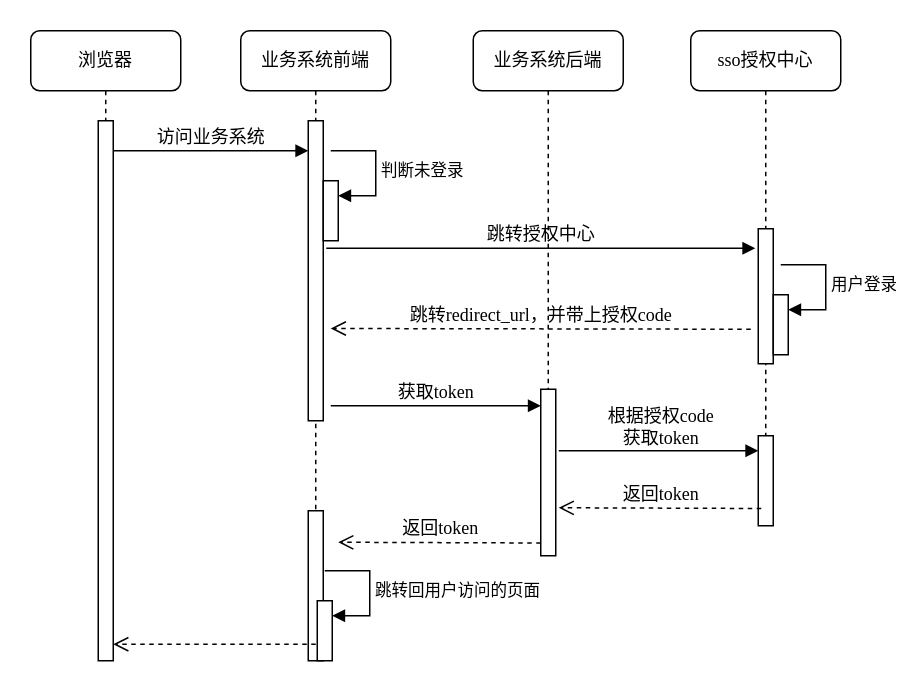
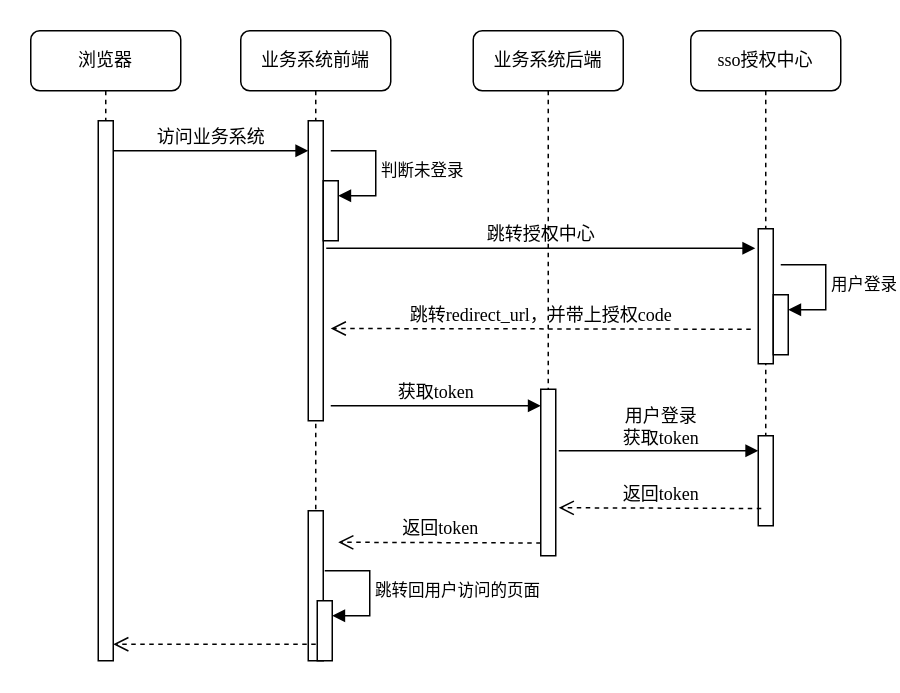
(662, 427) -> (662, 427)
